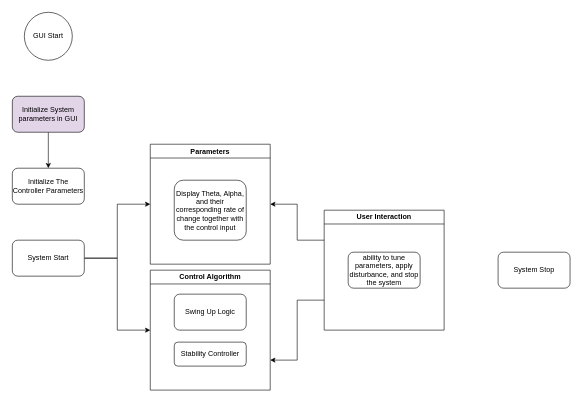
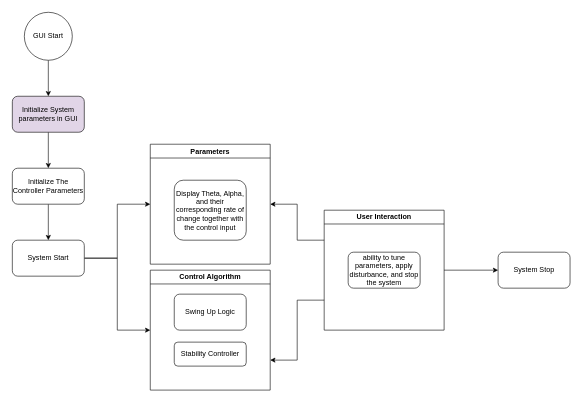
none -> (48, 90)
none -> (48, 234)
none -> (492, 270)
